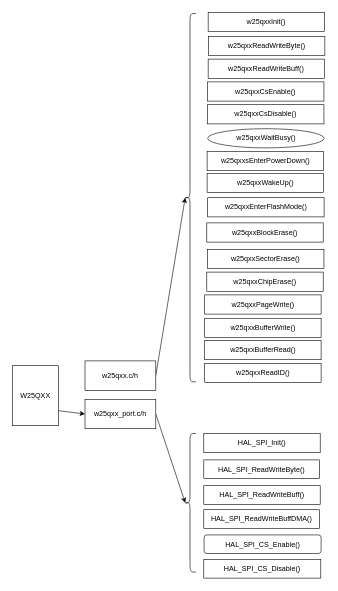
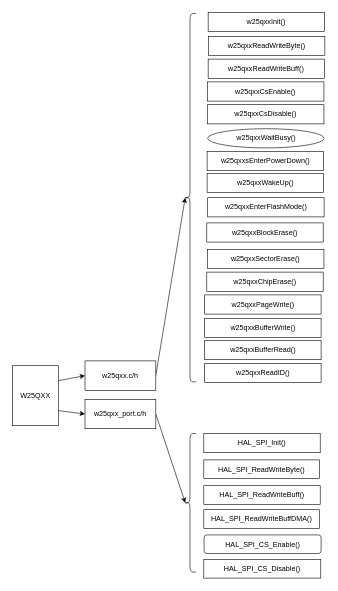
none -> (69, 379)
